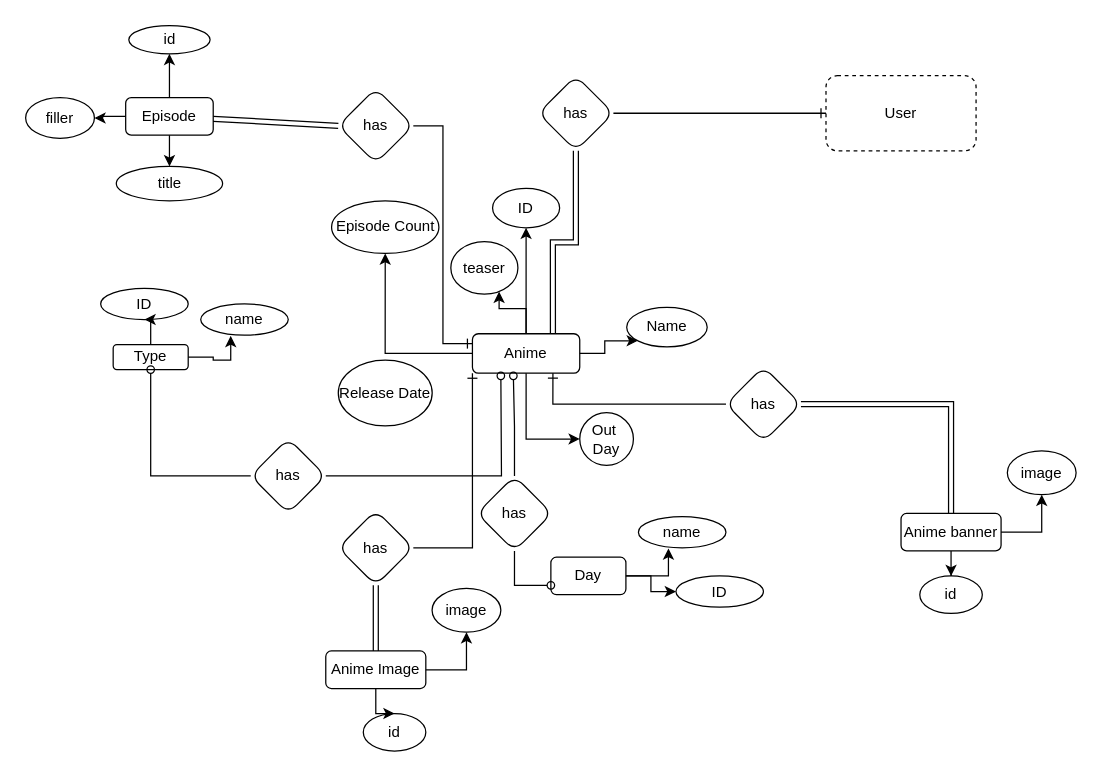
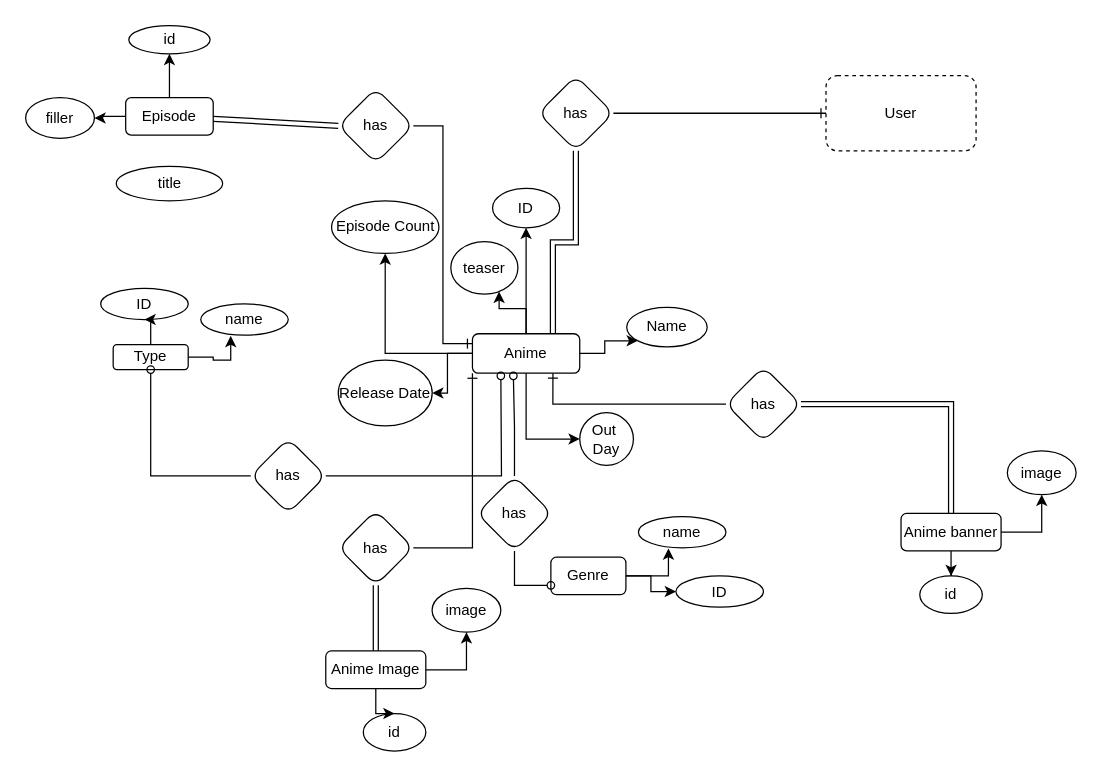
(169, 155) -> none
none -> (447, 378)
(588, 576) -> (588, 576)
